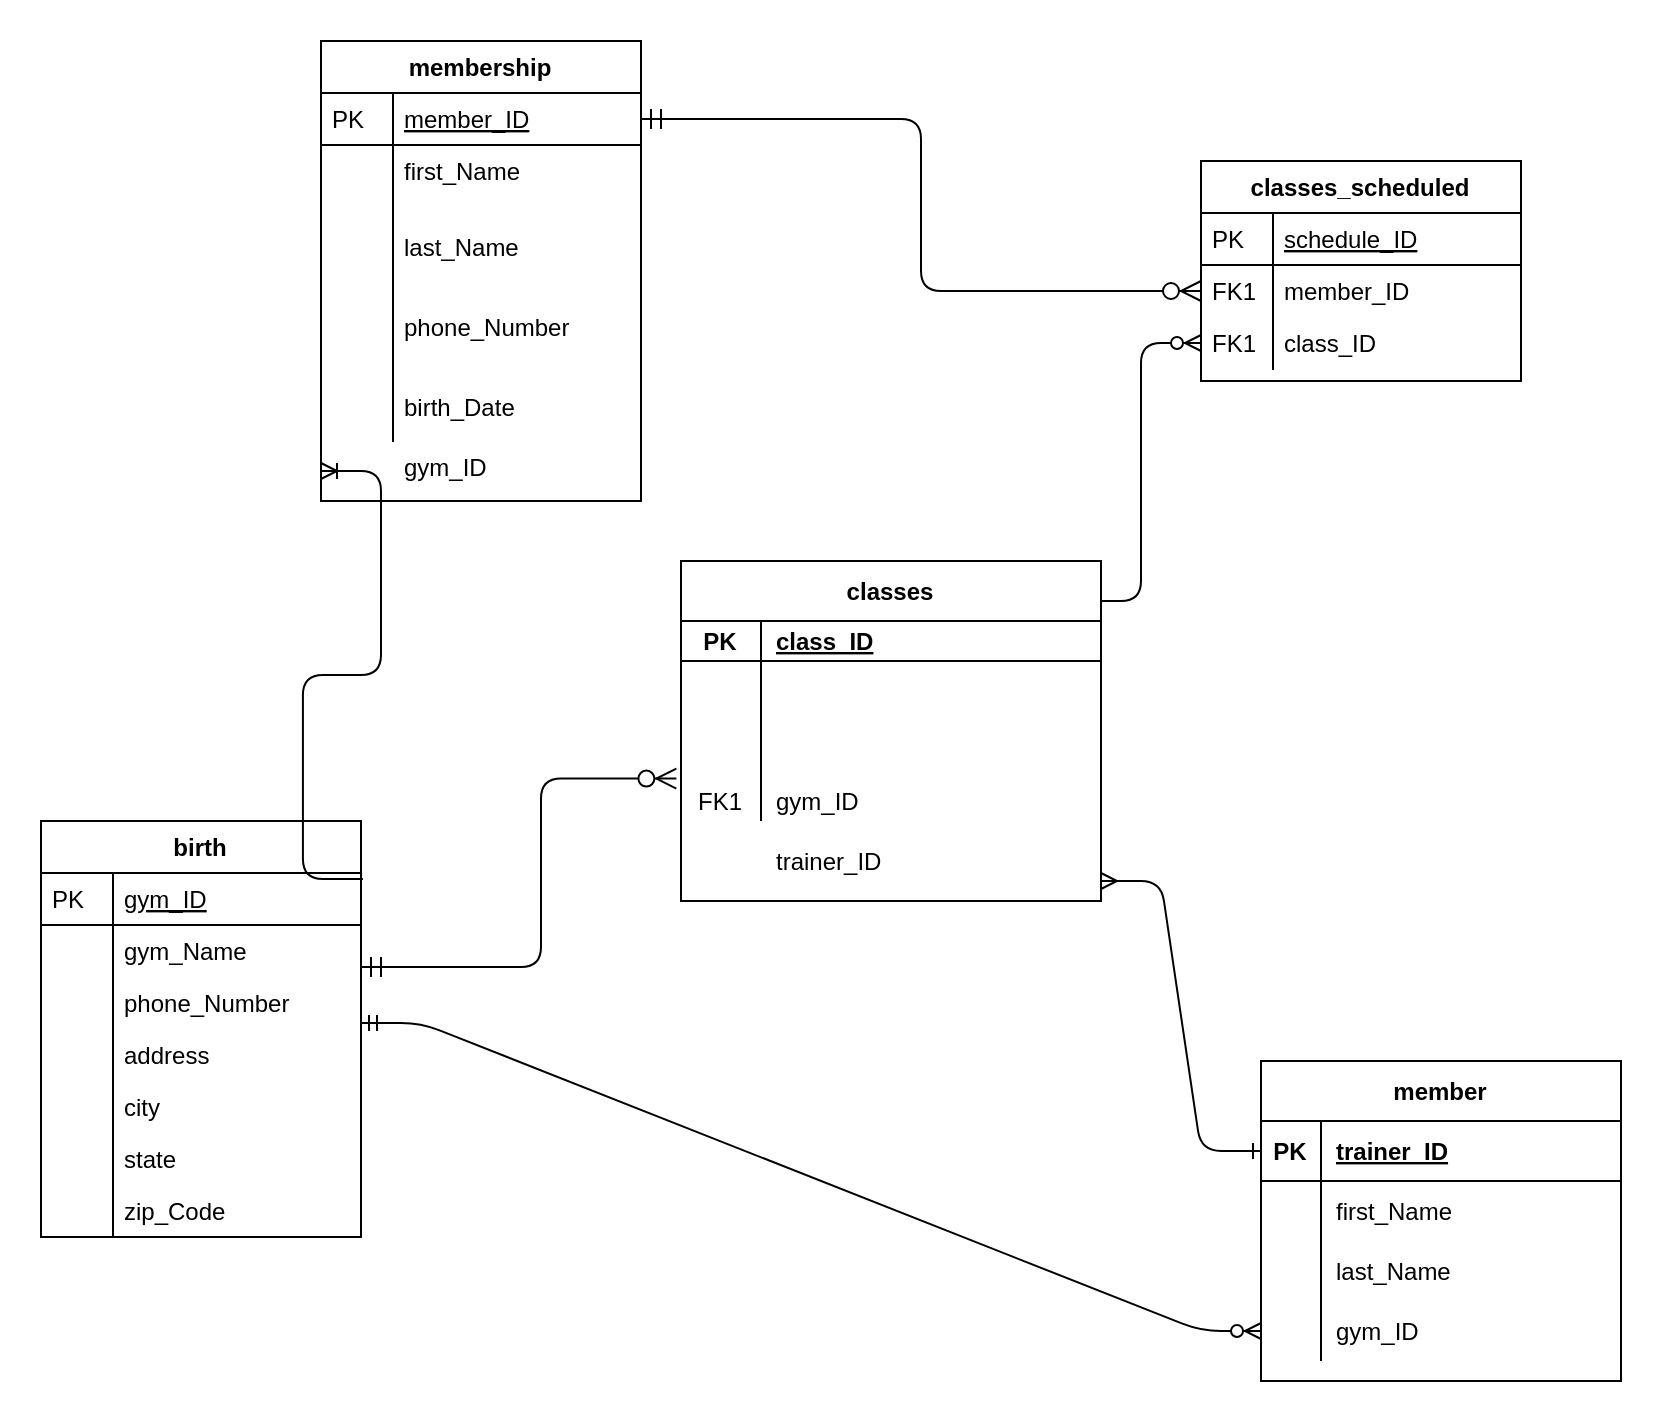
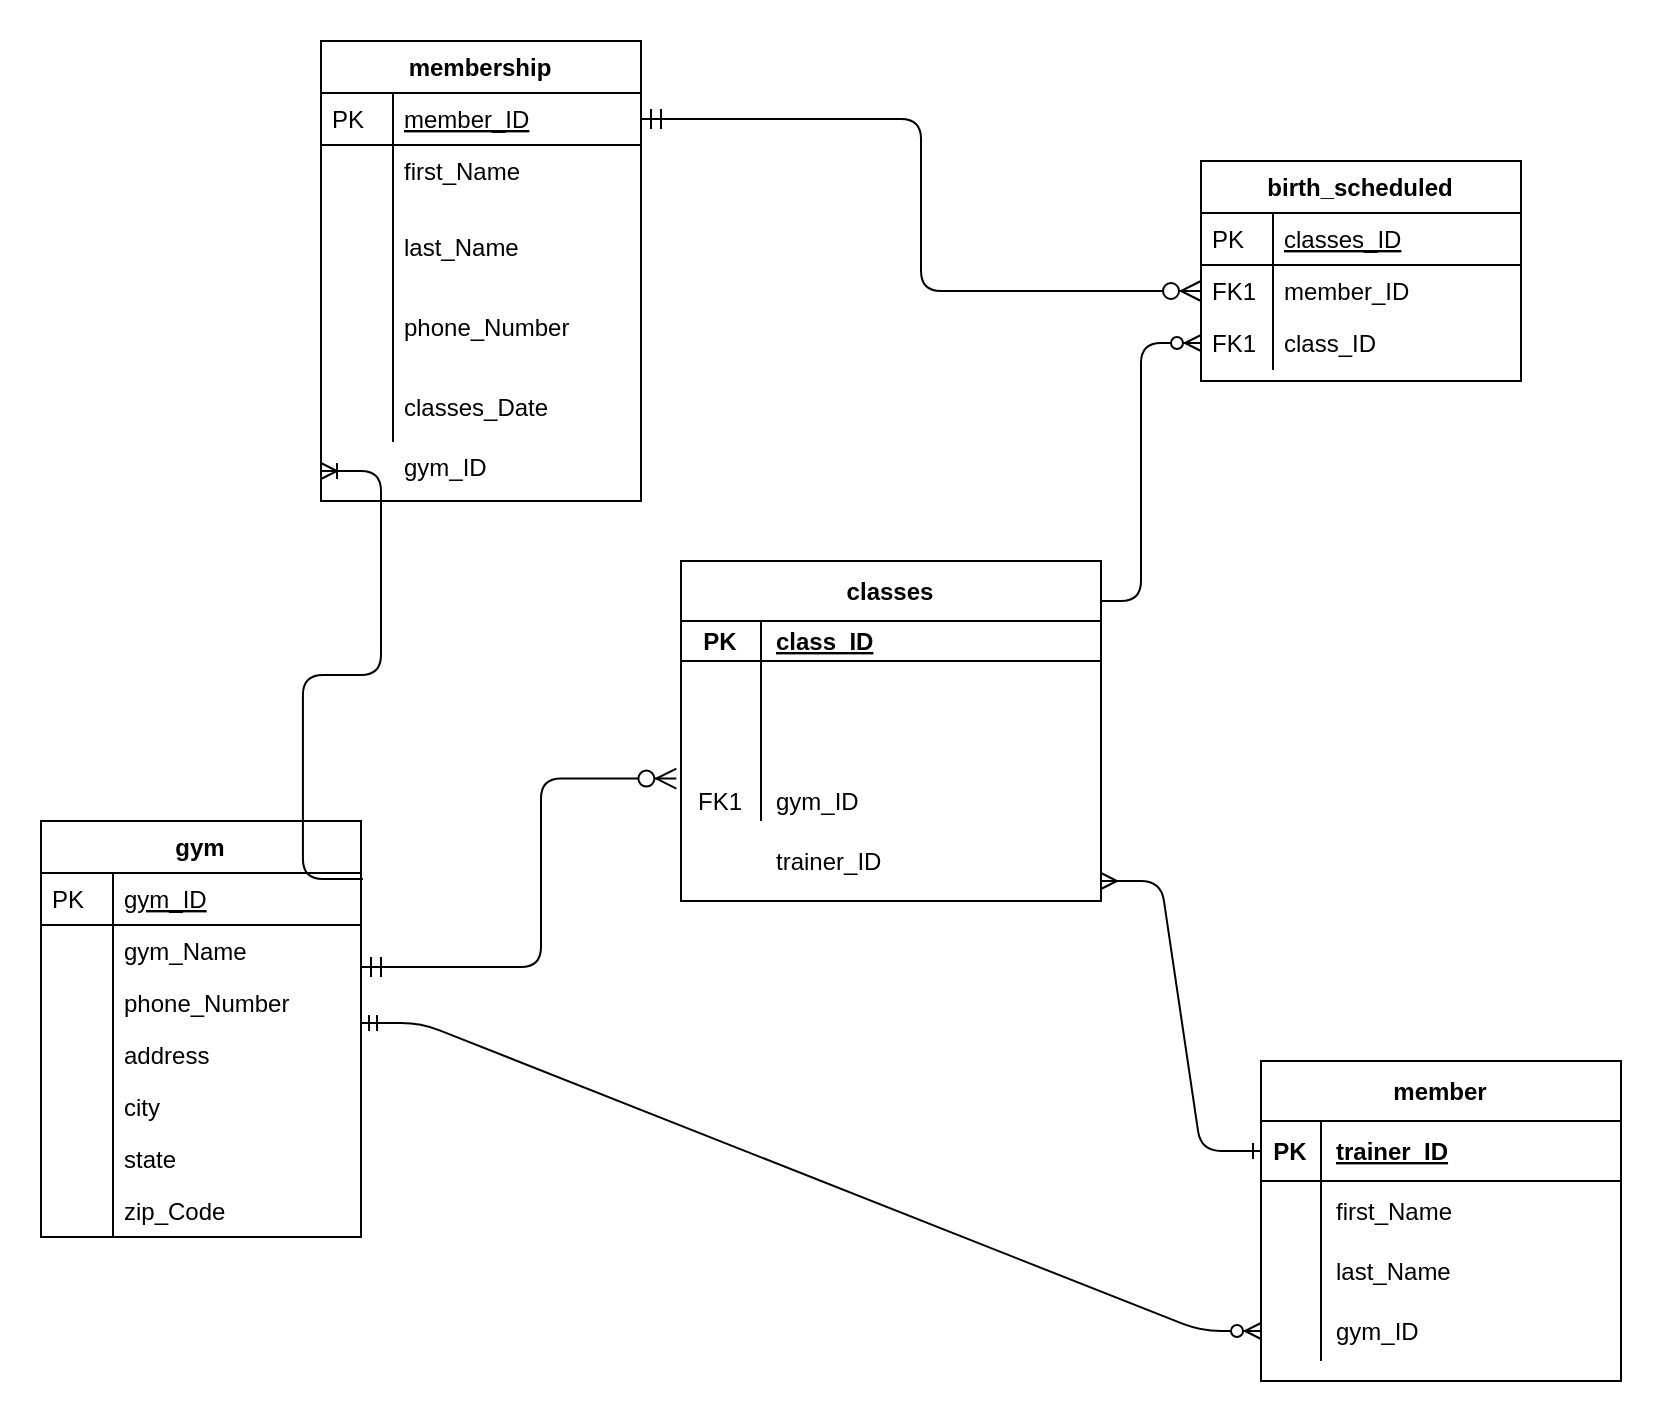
(1360, 188) -> (1360, 188)
(1355, 240) -> (1348, 240)
(468, 408) -> (482, 408)
(200, 848) -> (200, 848)
